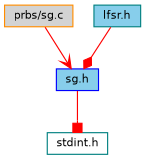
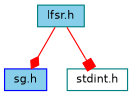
(39, 16) -> none
(77, 106) -> (76, 43)
